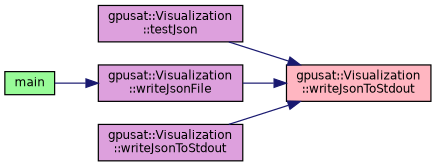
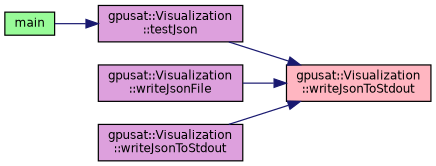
(70, 83) -> (70, 24)
